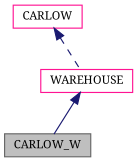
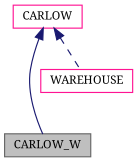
(64, 118) -> (30, 87)
